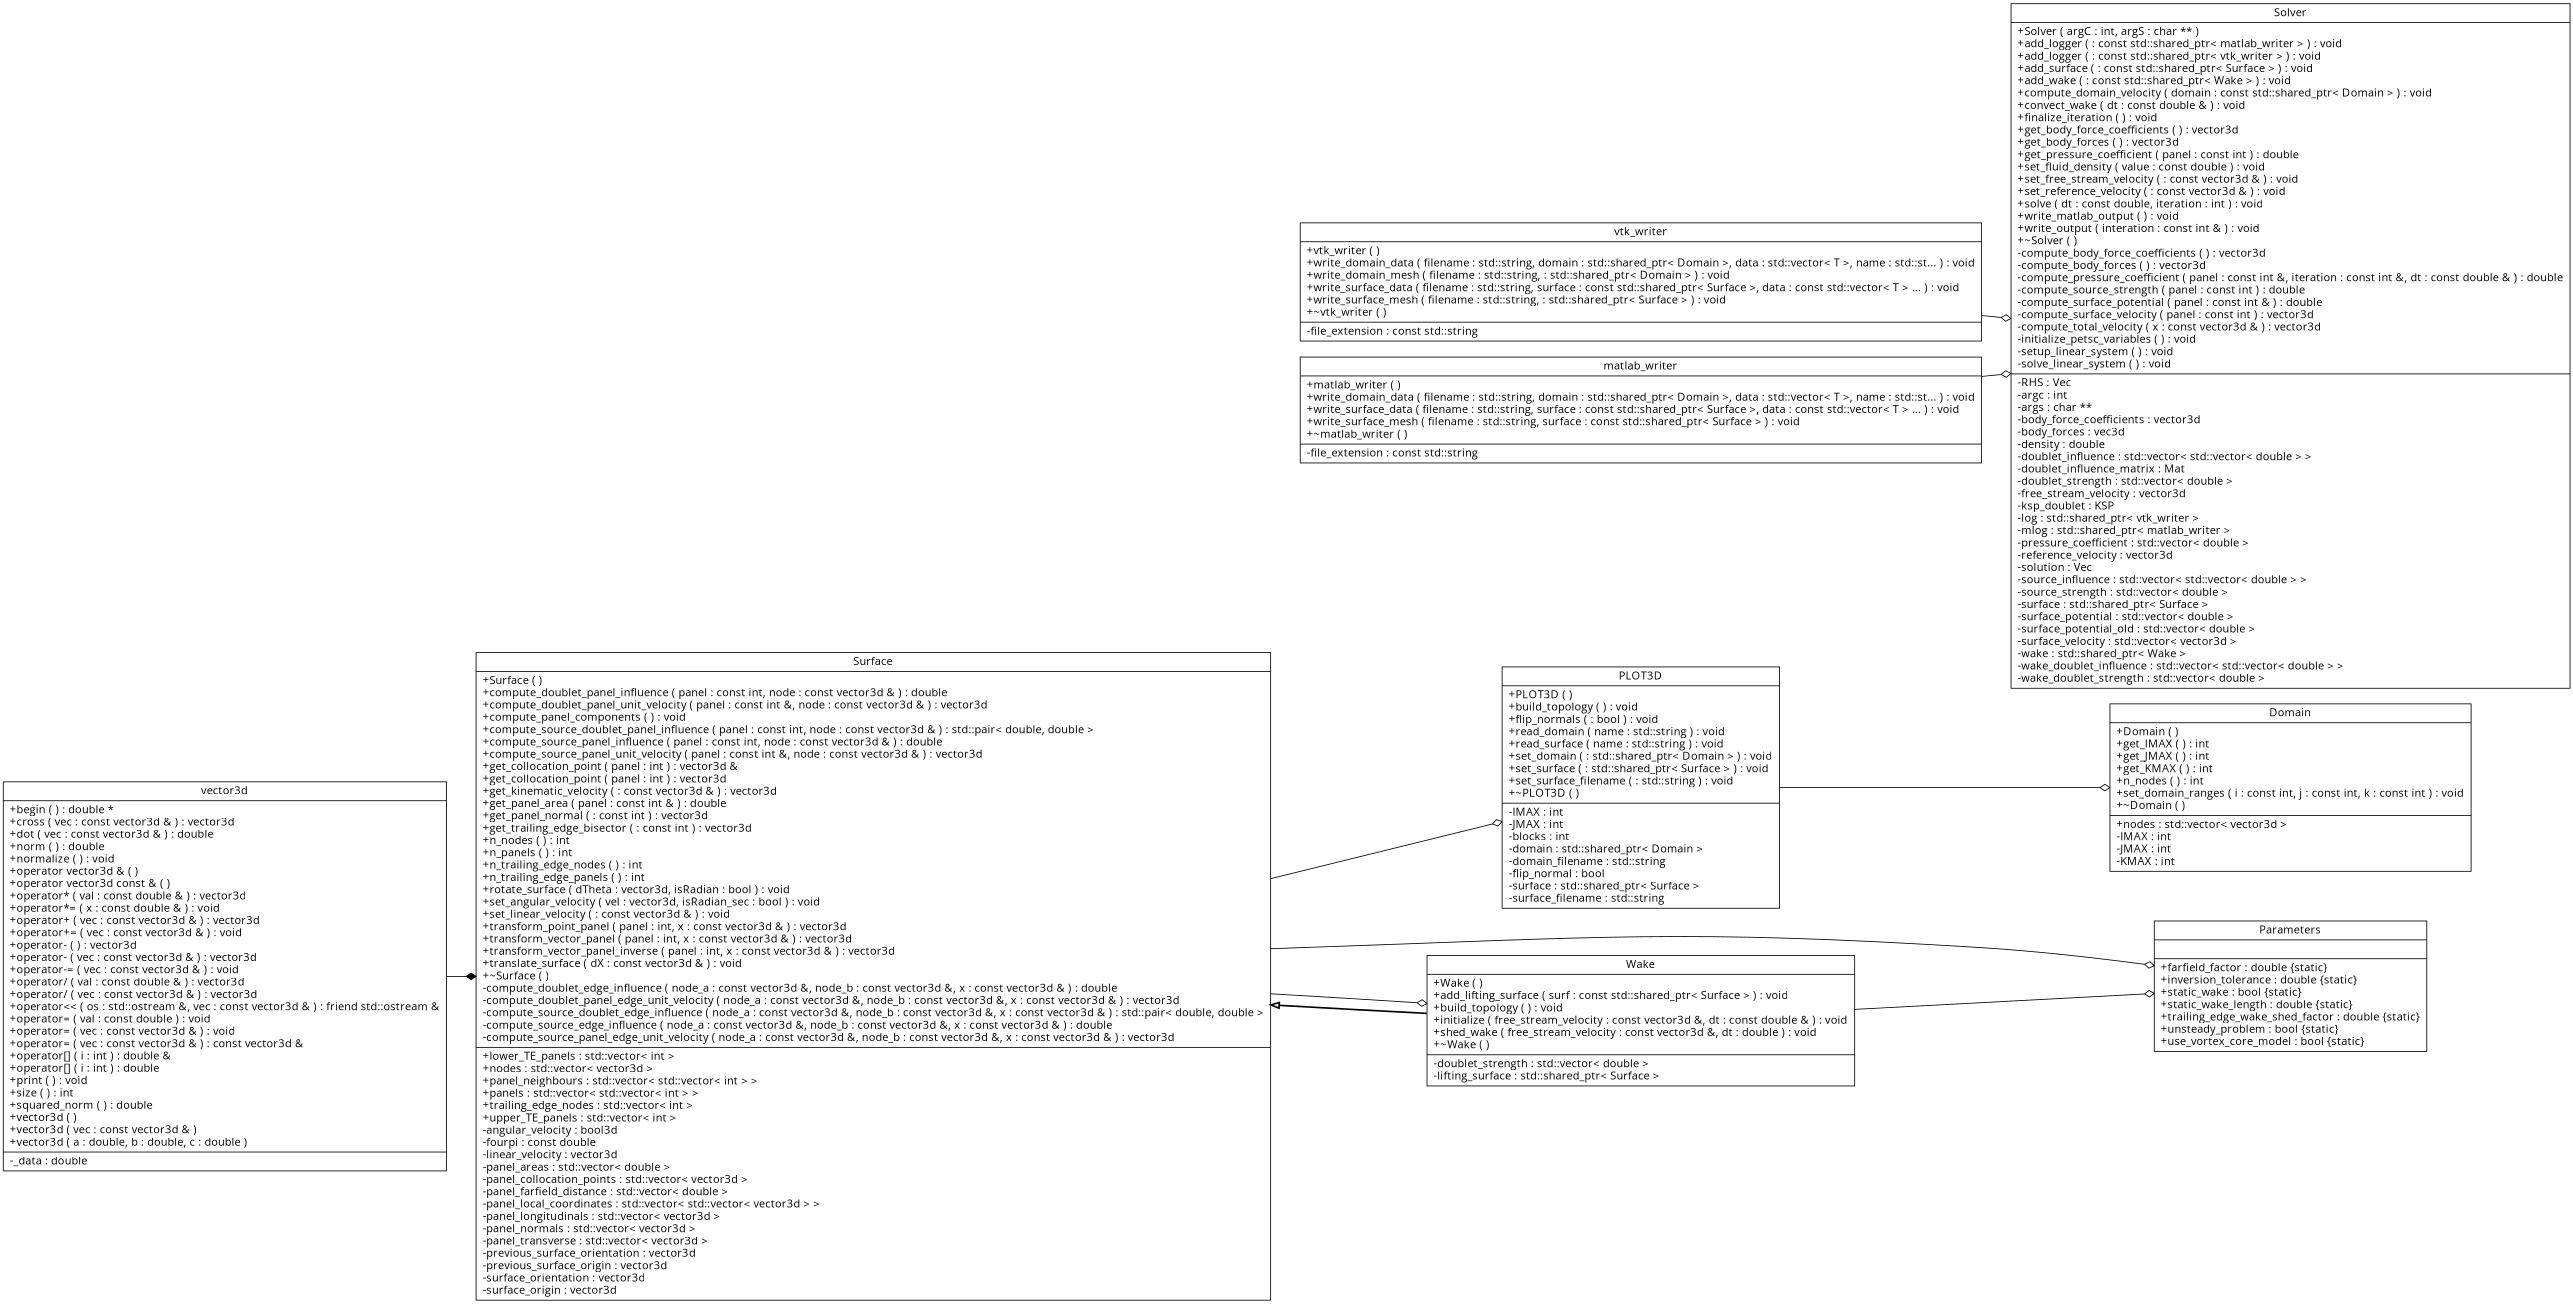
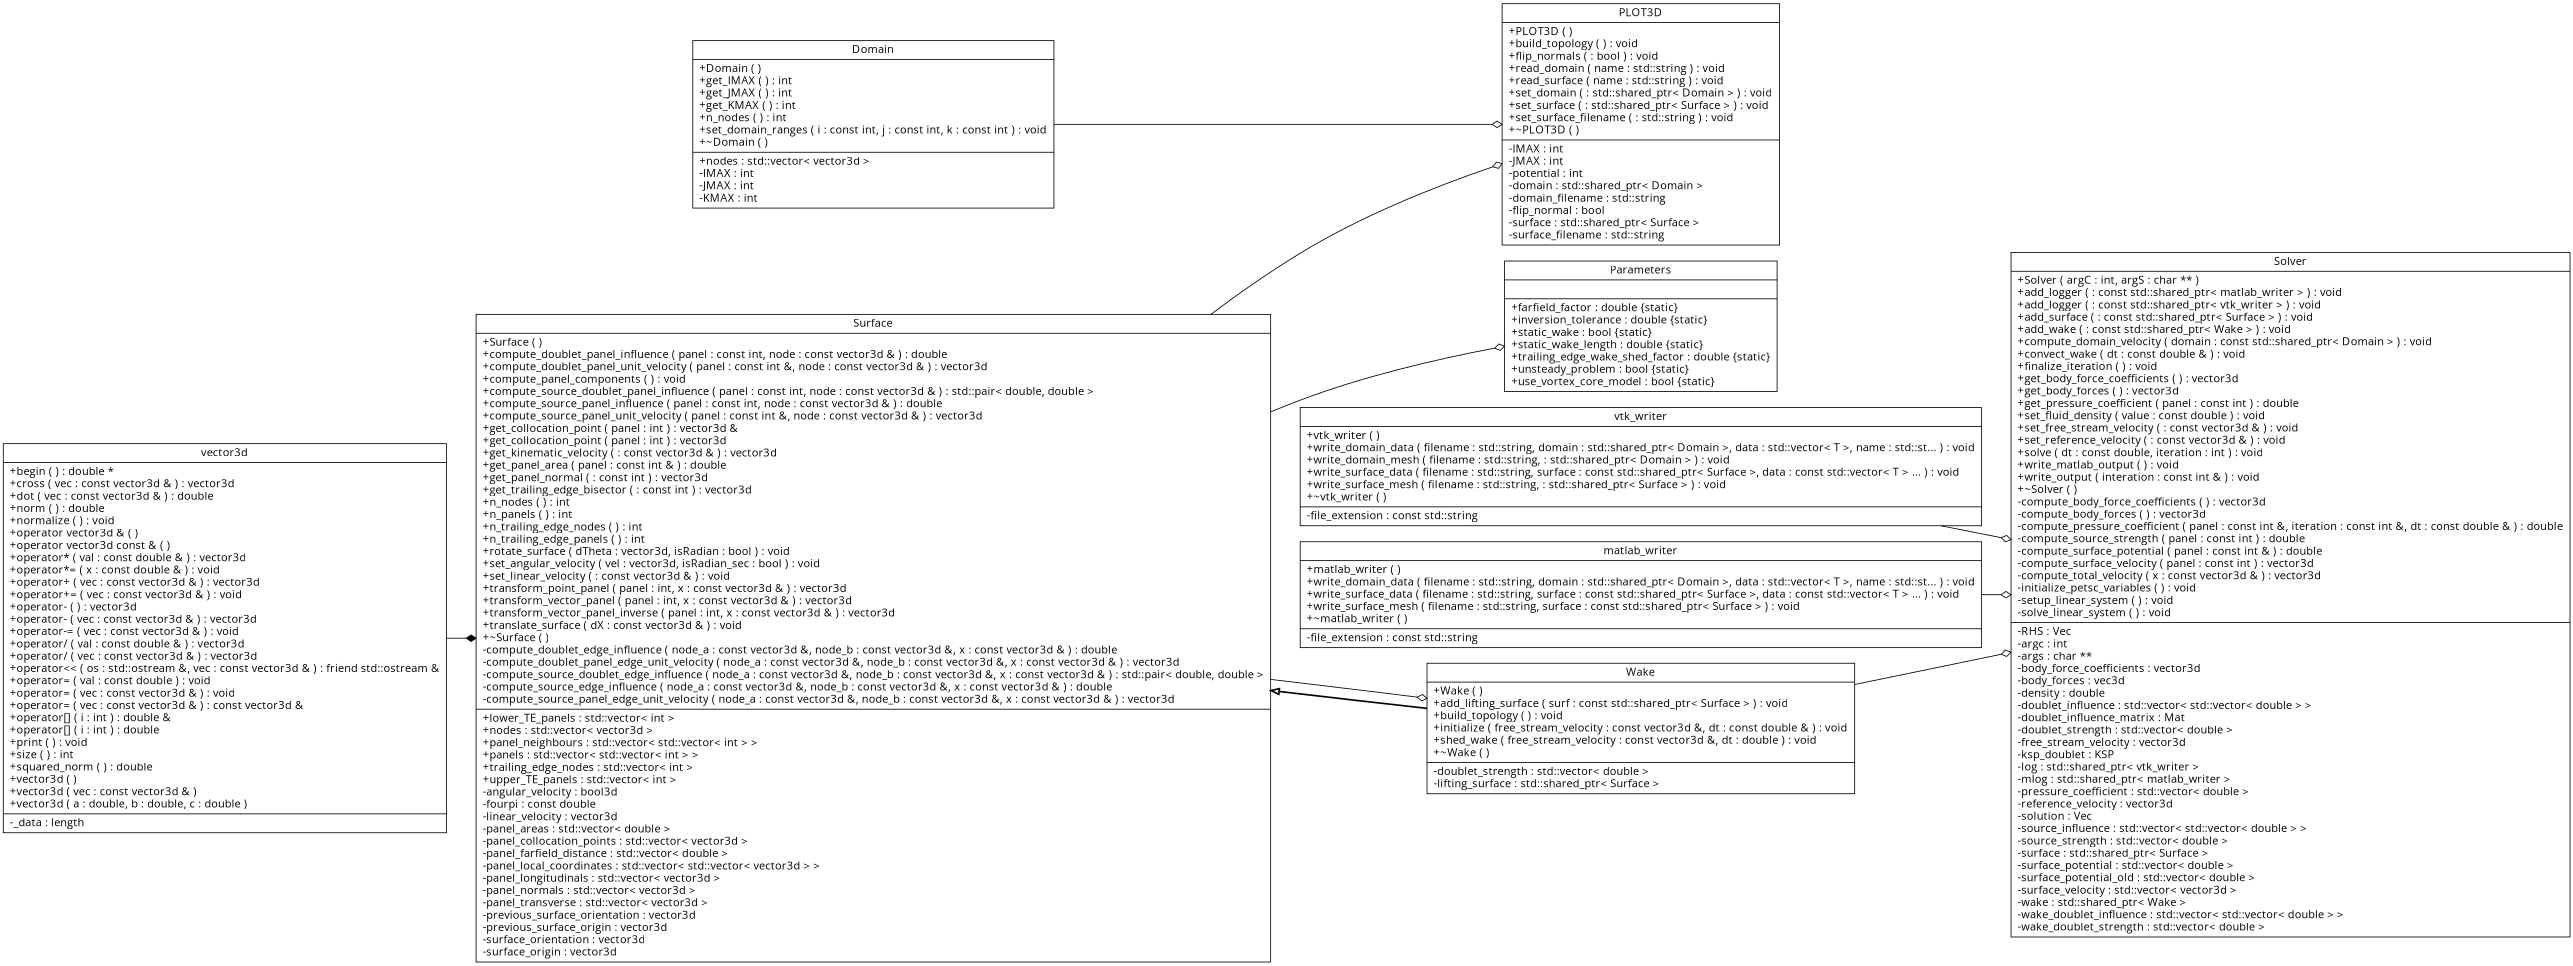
(1940, 788) -> (1273, 124)
(1539, 837) -> (1546, 174)
(2000, 1002) -> (1928, 669)
(49, 1161) -> (47, 823)
